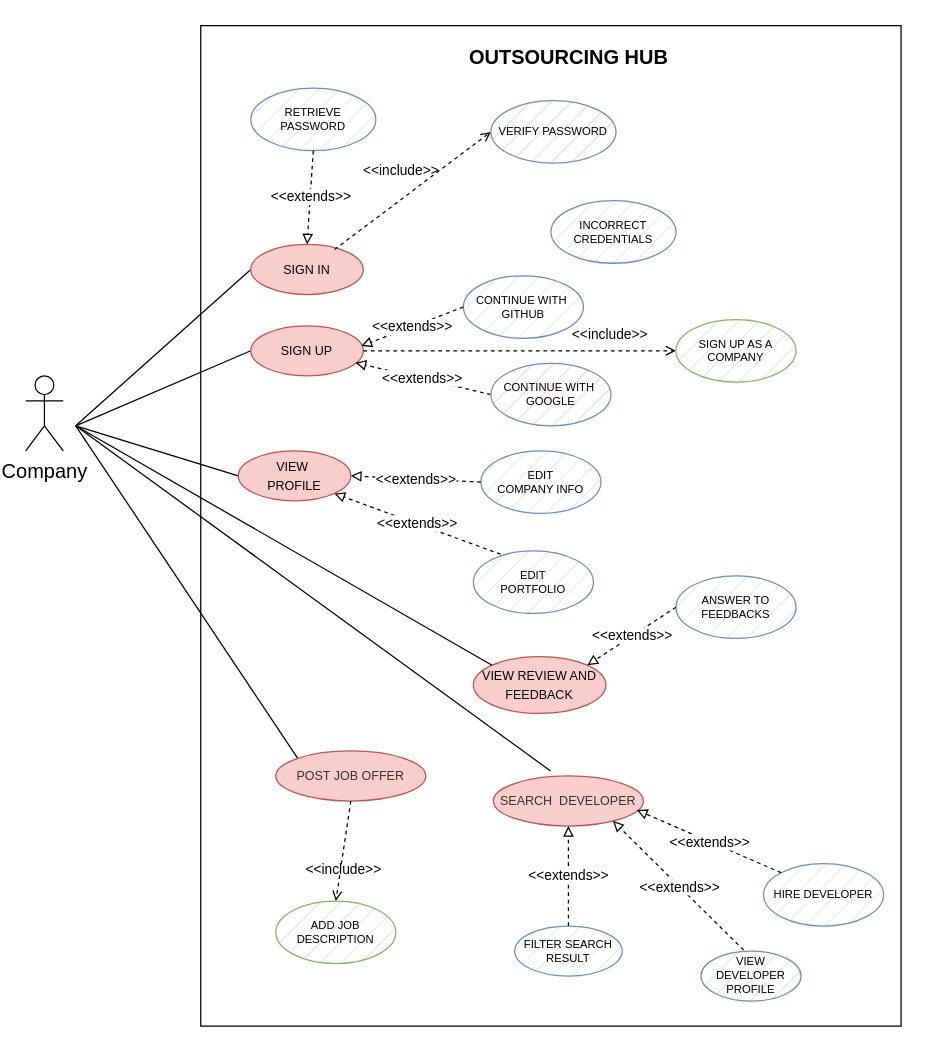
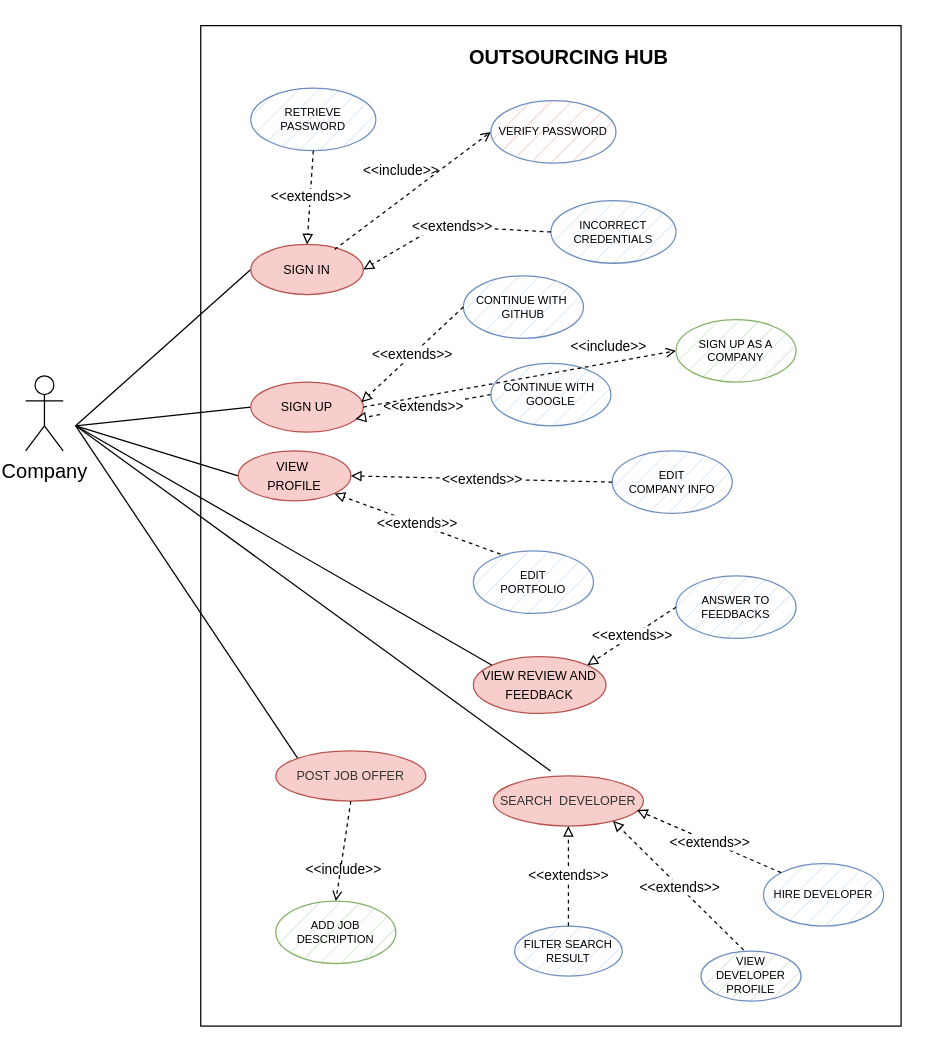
none -> (488, 228)
(307, 351) -> (307, 407)
(551, 394) -> (551, 394)
(541, 482) -> (672, 482)
